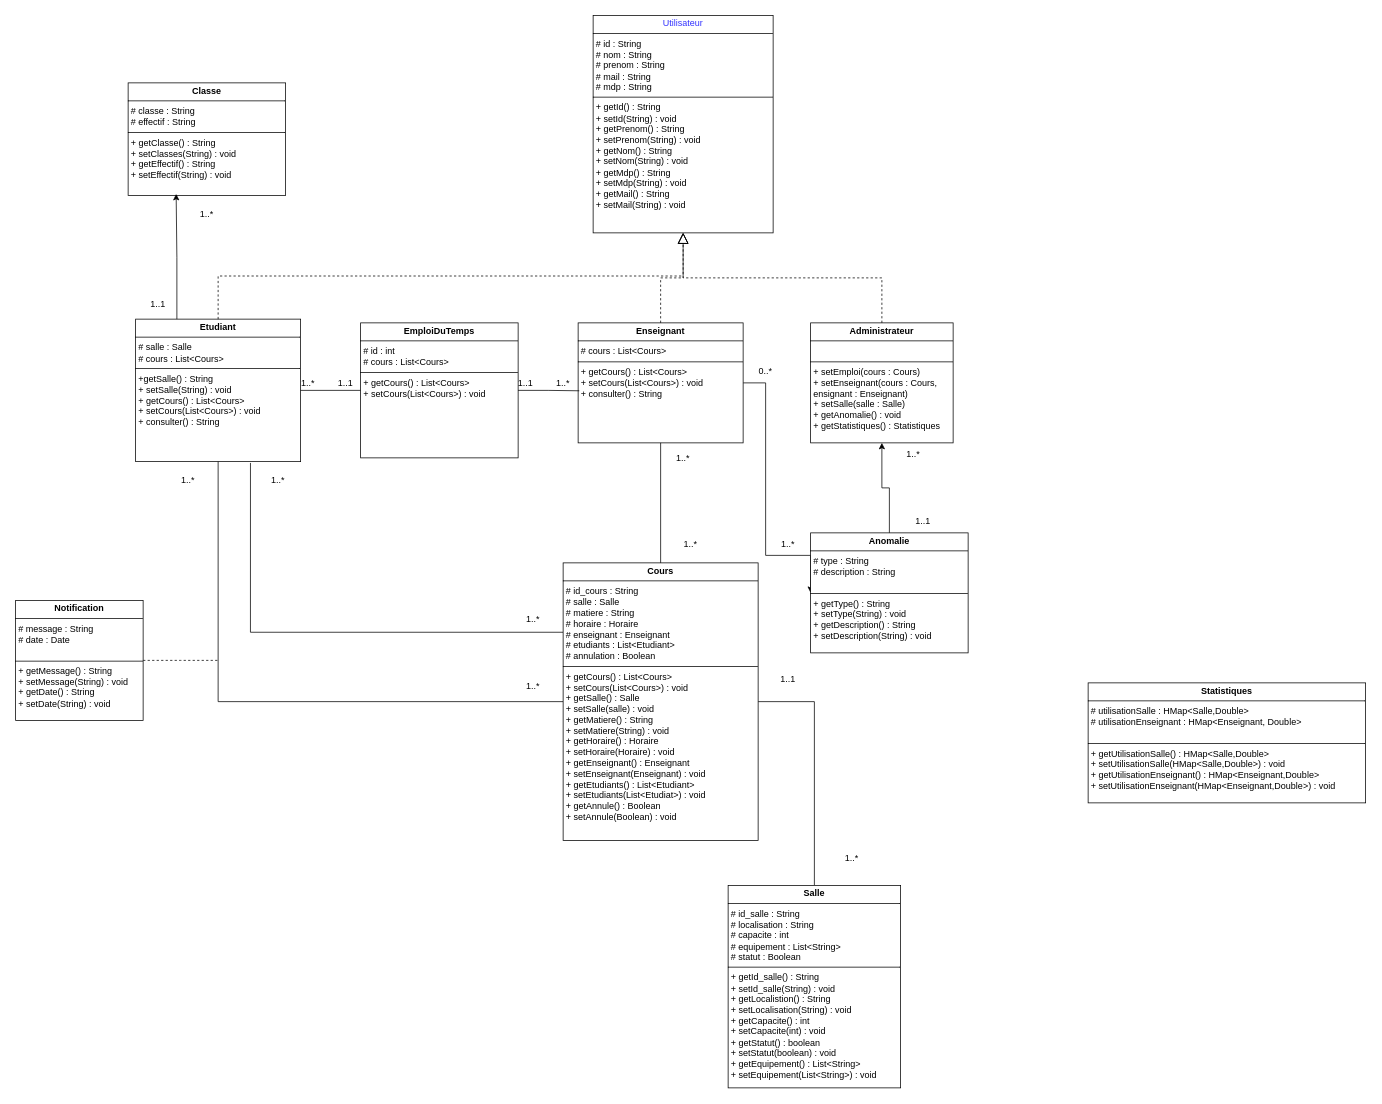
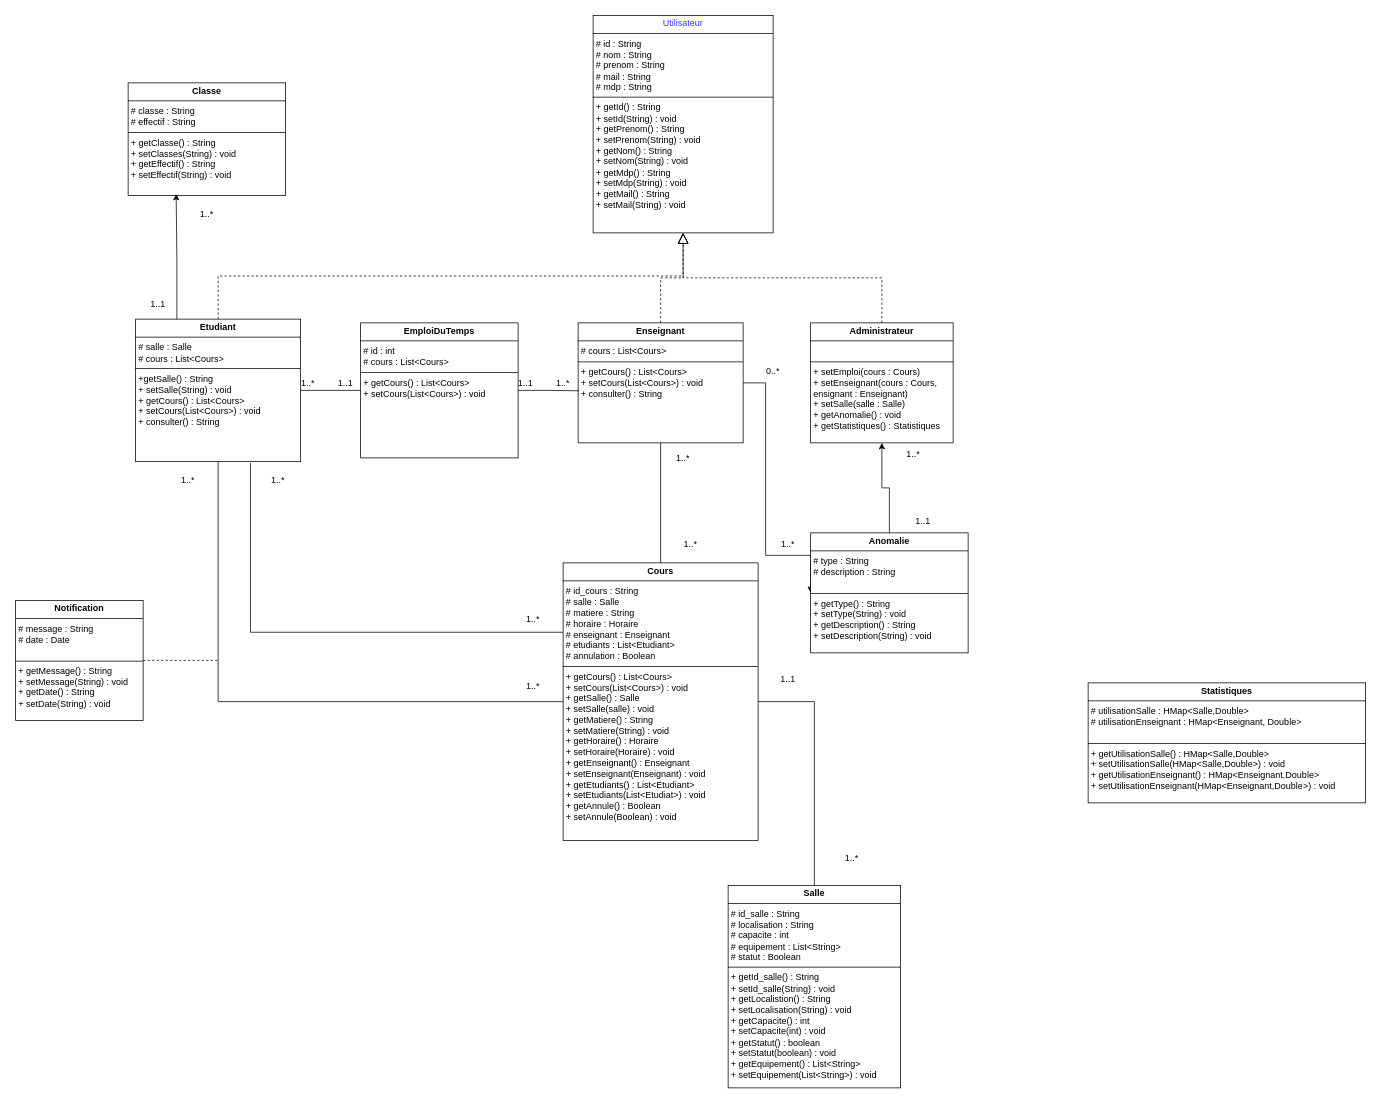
(765, 372) -> (773, 372)
